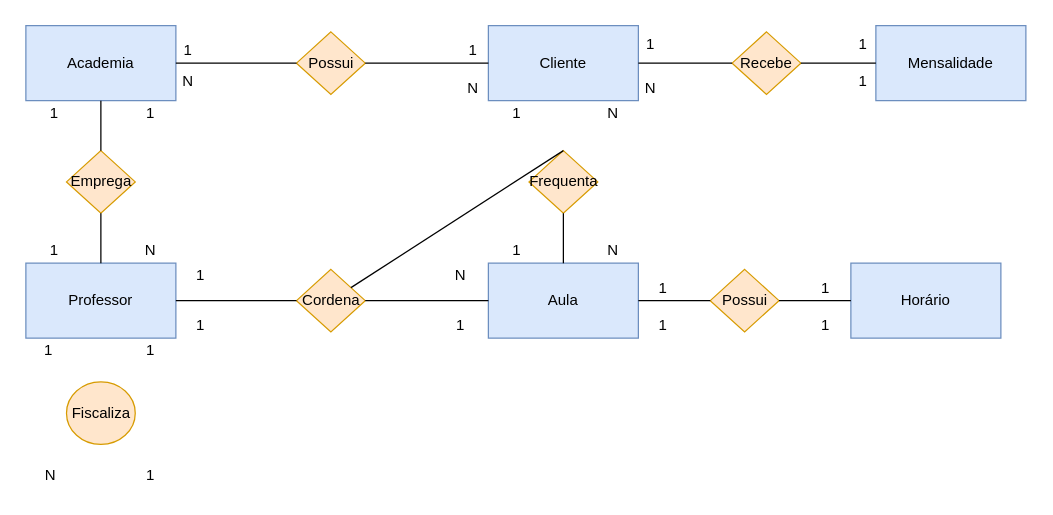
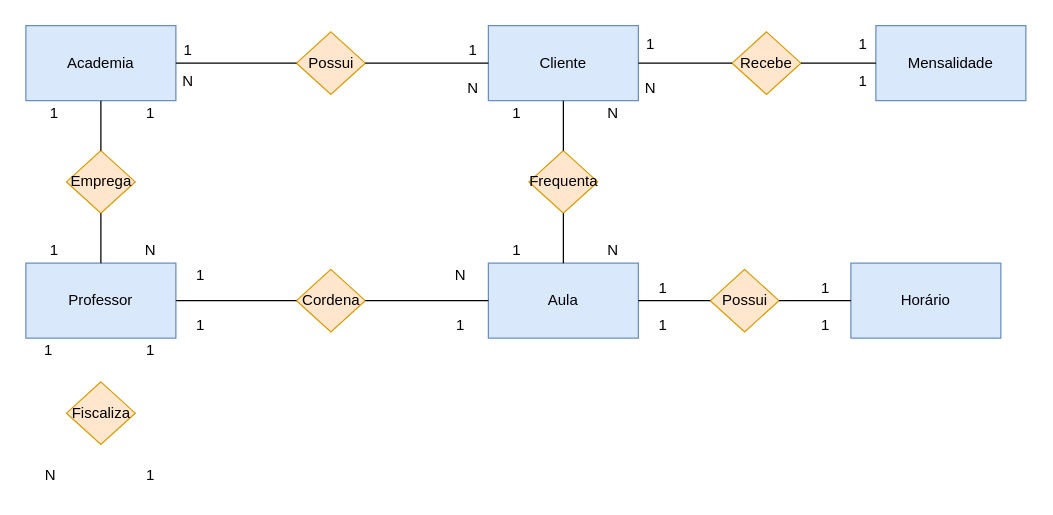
(457, 219) -> (563, 126)
(101, 413) -> (101, 413)
